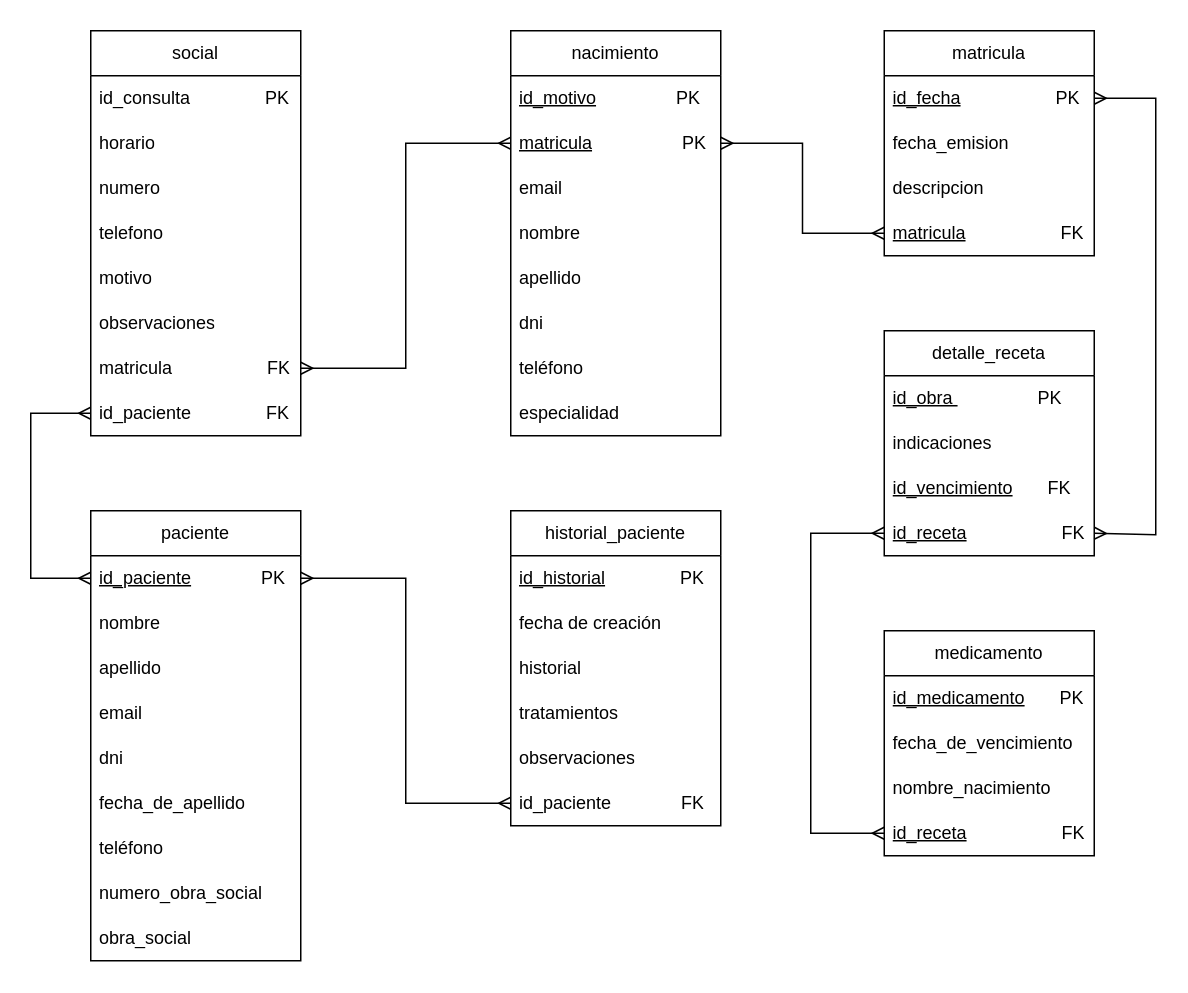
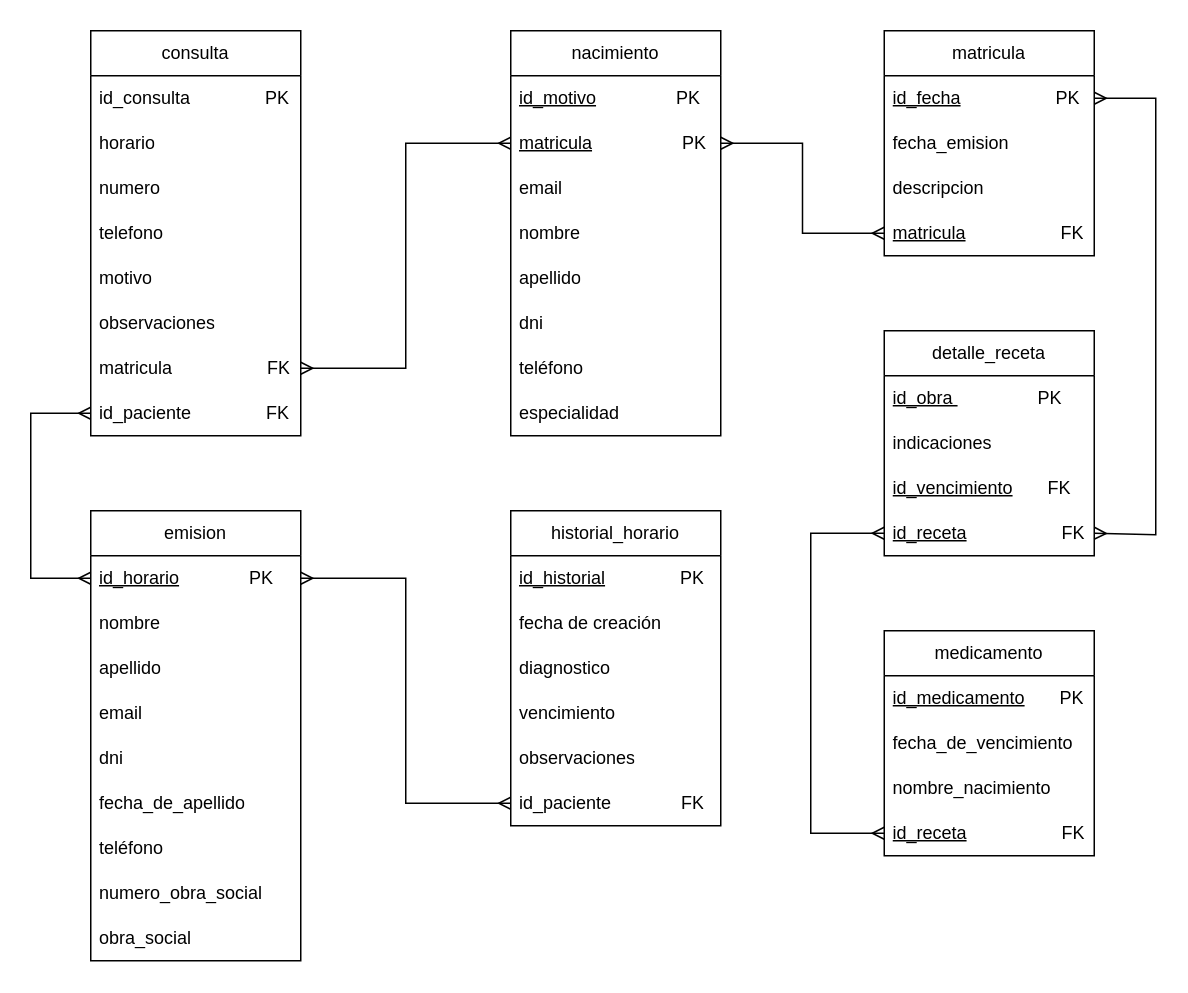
(196, 53) -> (196, 53)
(196, 533) -> (196, 533)
(616, 533) -> (616, 533)
(197, 578) -> (197, 578)
(558, 668) -> (571, 668)
(578, 713) -> (571, 713)
